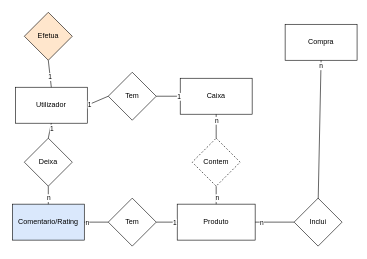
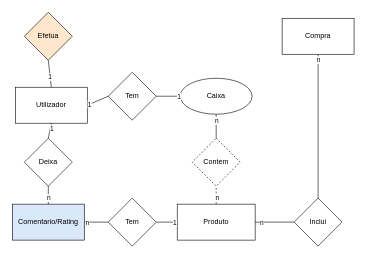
(321, 42) -> (318, 36)
(216, 96) -> (216, 96)
(216, 191) -> (216, 191)
